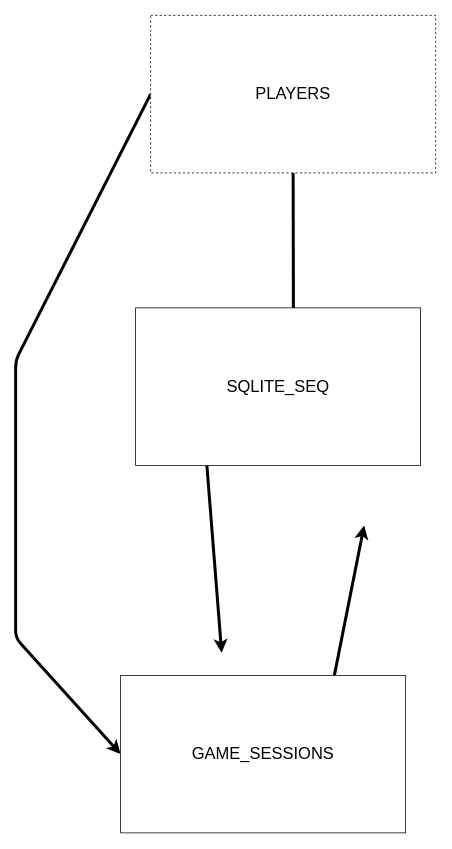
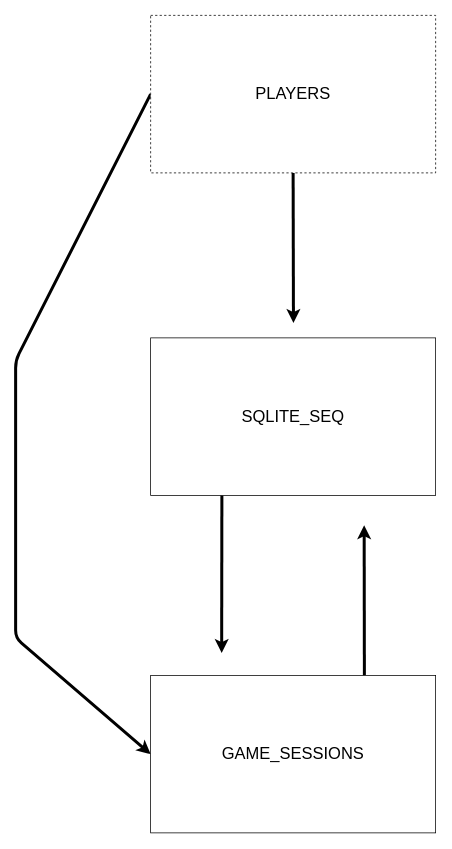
(278, 387) -> (293, 417)
(263, 754) -> (293, 754)
